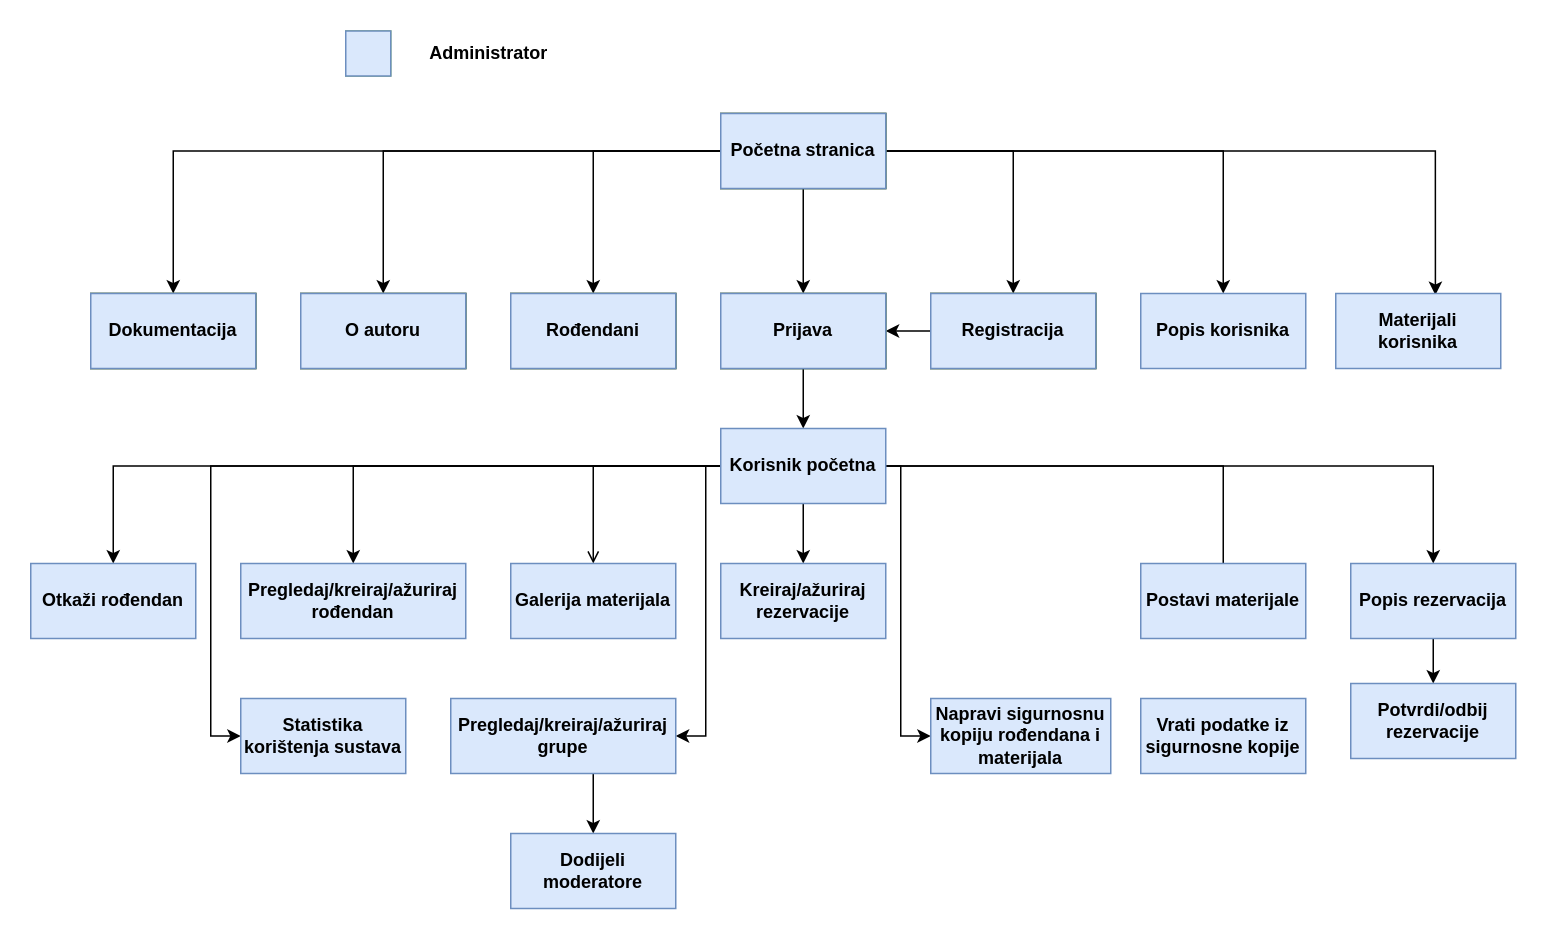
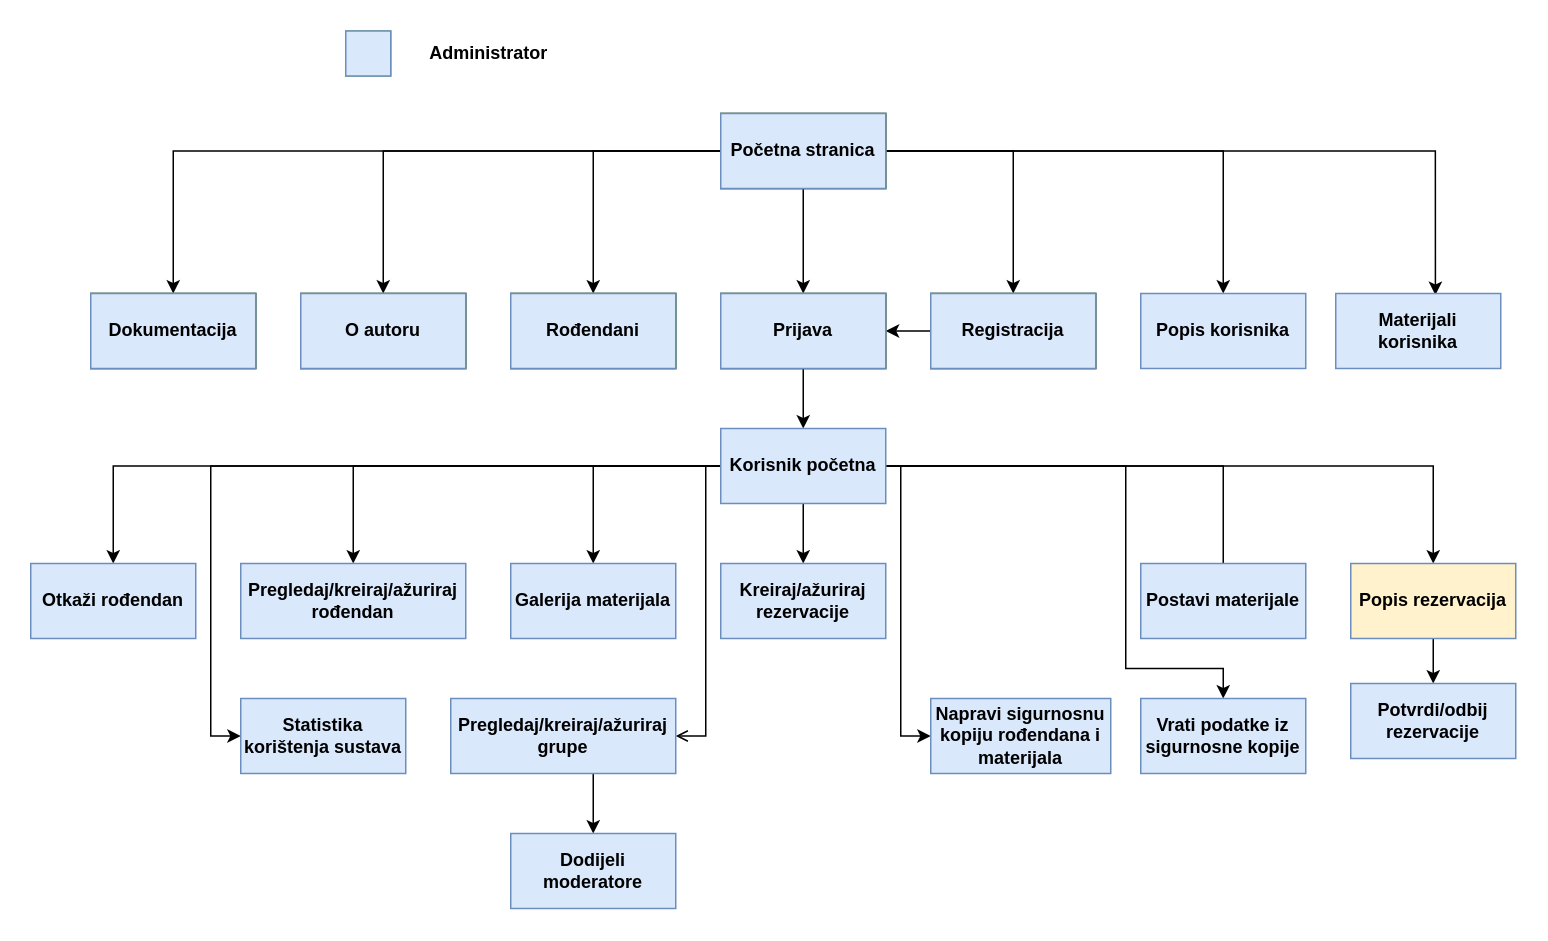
(593, 554) -> (593, 552)
(1433, 601) -> (1433, 601)
none -> (1126, 626)
(687, 736) -> (684, 736)
